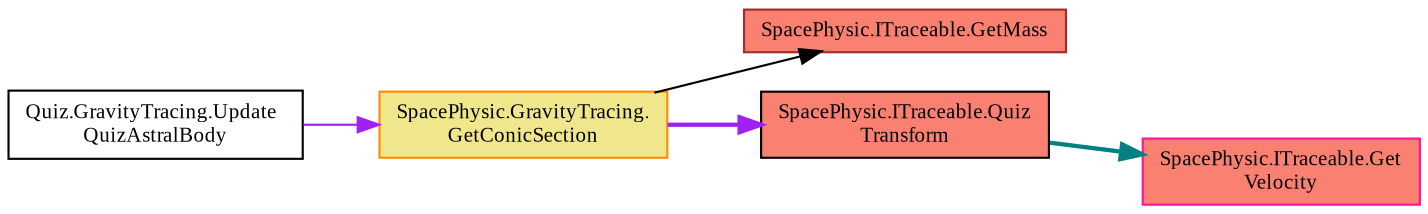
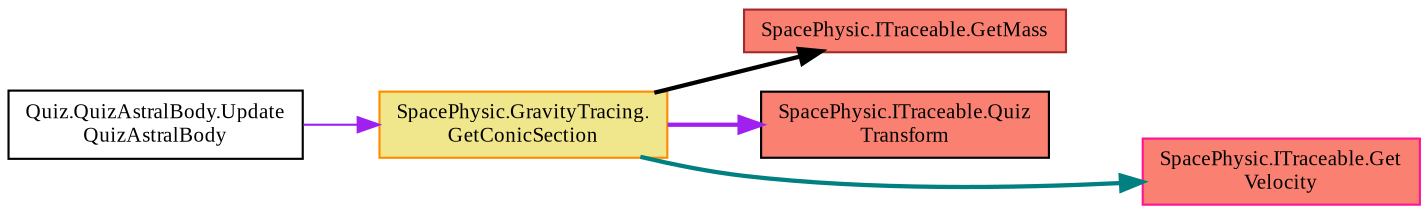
(727, 75) -> (727, 75)
(156, 125) -> (156, 125)
(1085, 147) -> (880, 185)
